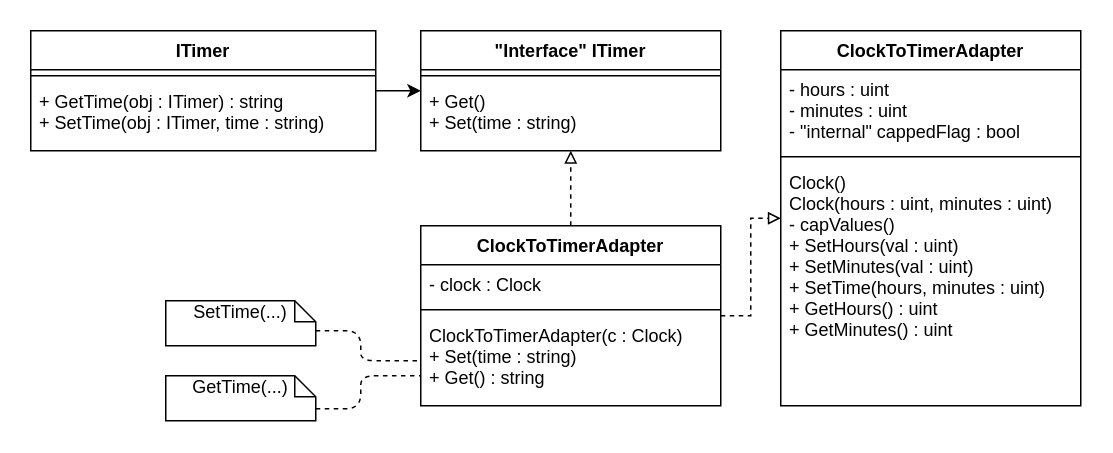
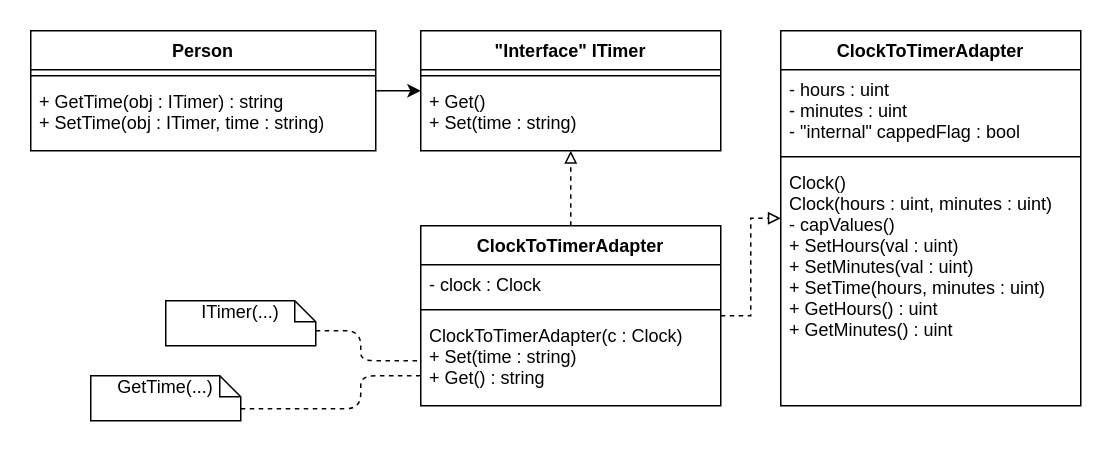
(203, 51) -> (203, 51)
(241, 313) -> (241, 313)
(241, 398) -> (166, 398)
